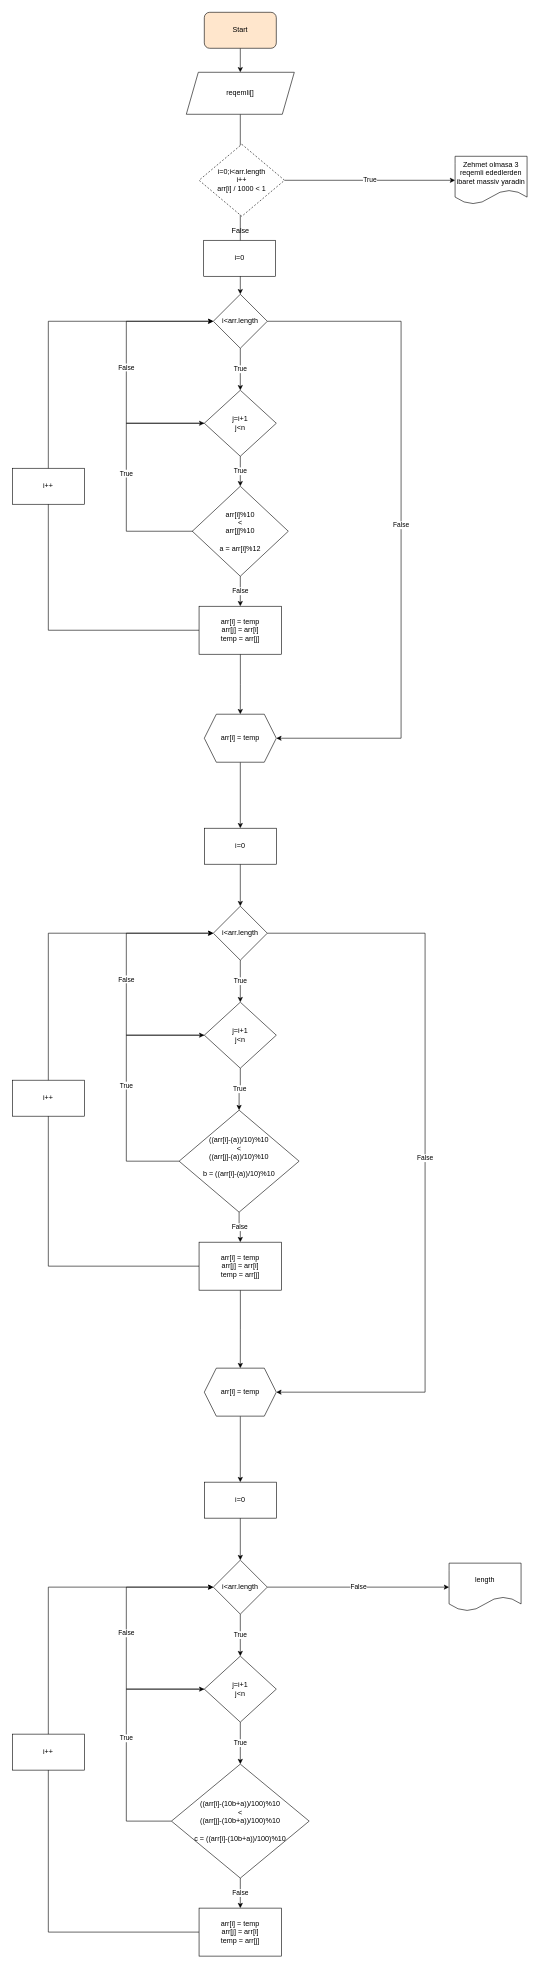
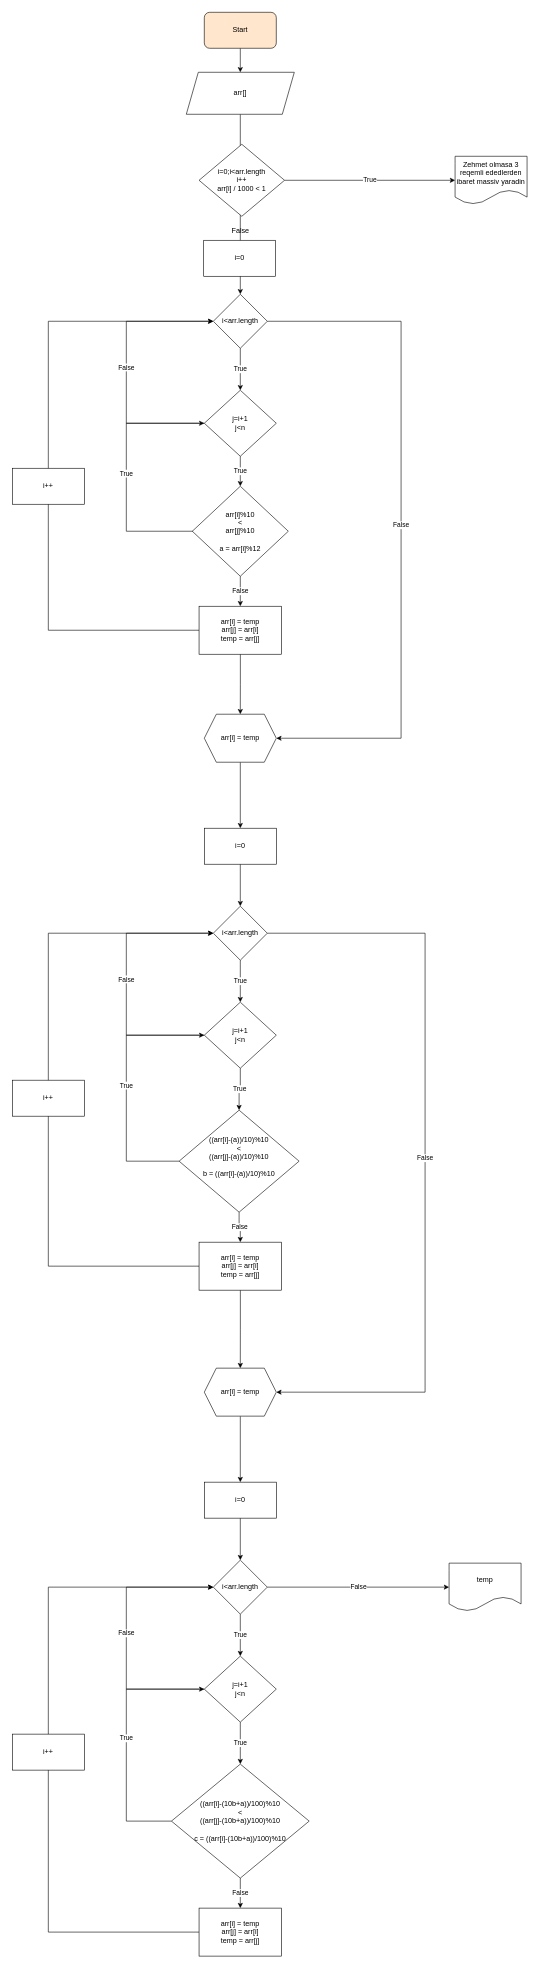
(240, 93) -> (240, 93)
(242, 180) -> (242, 180)
(485, 1580) -> (485, 1580)
